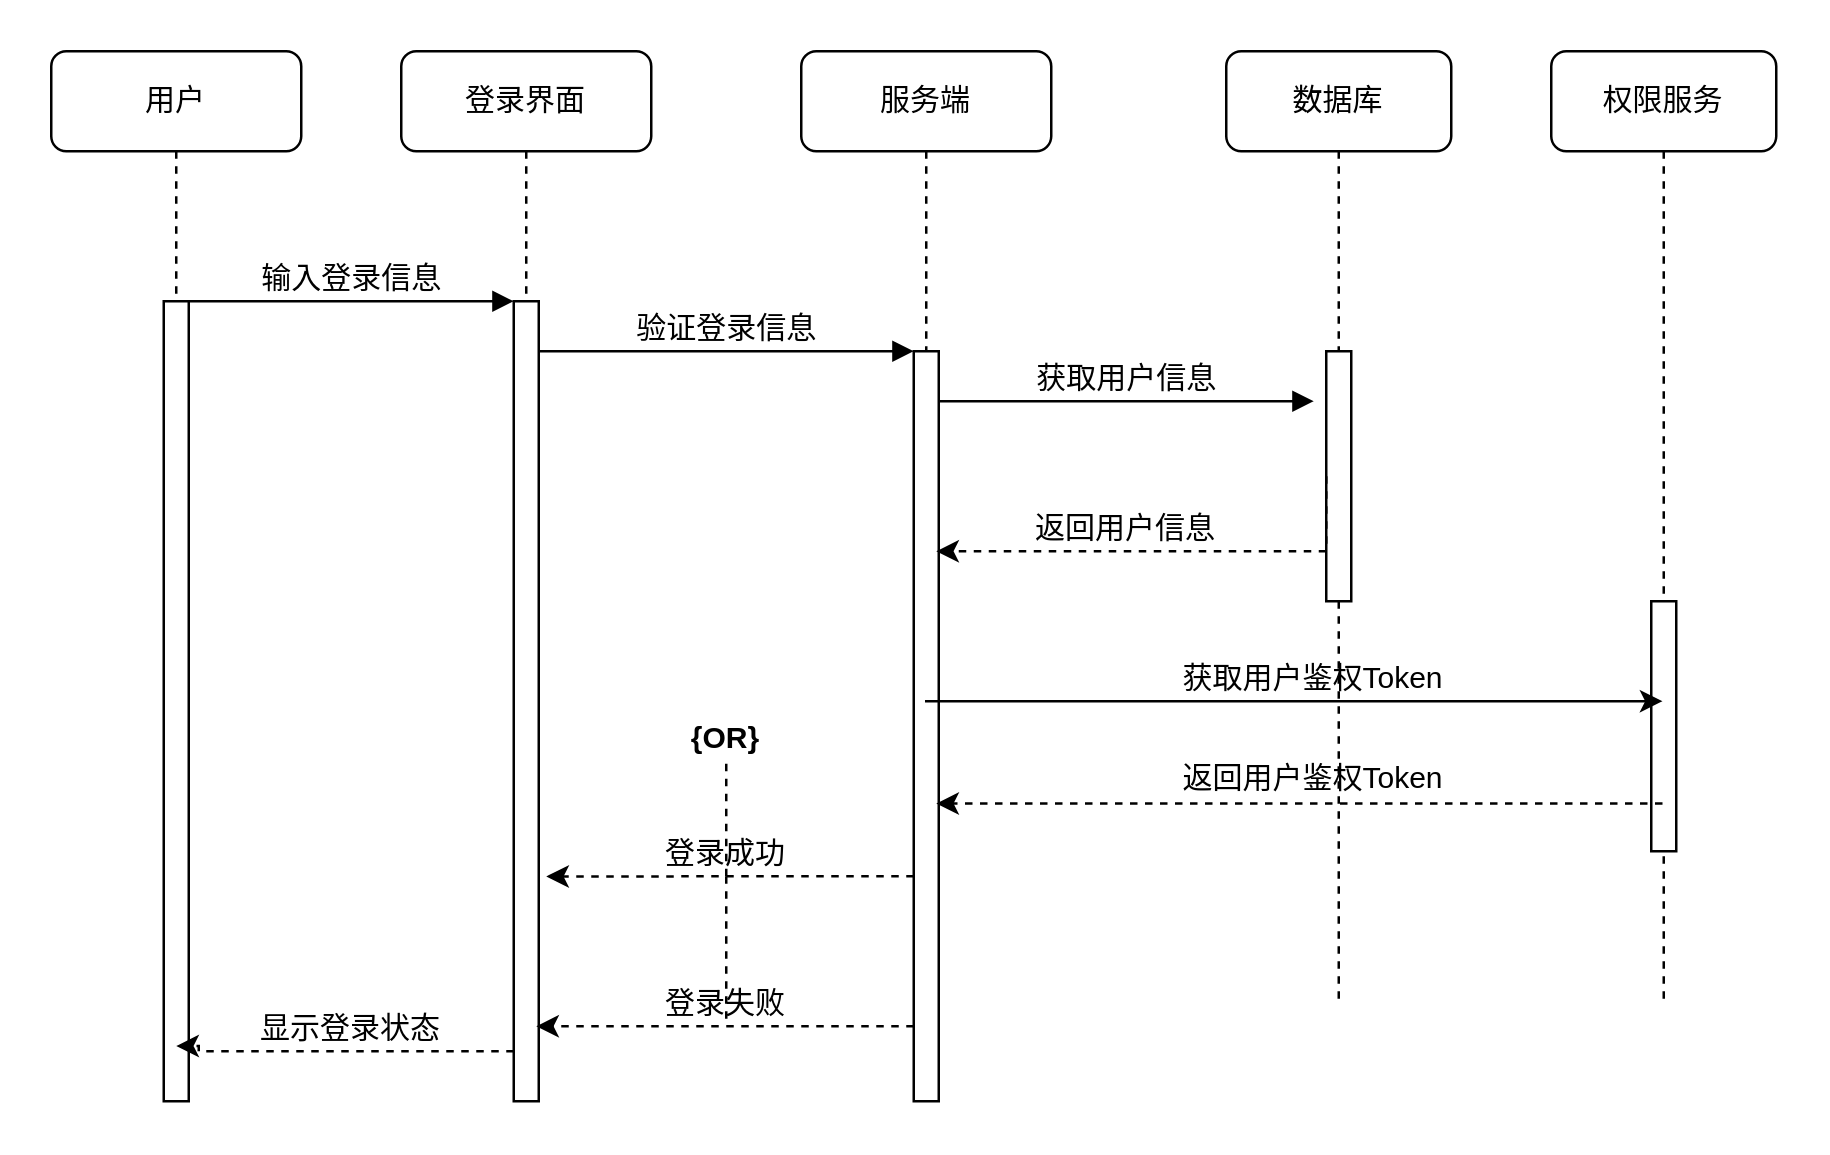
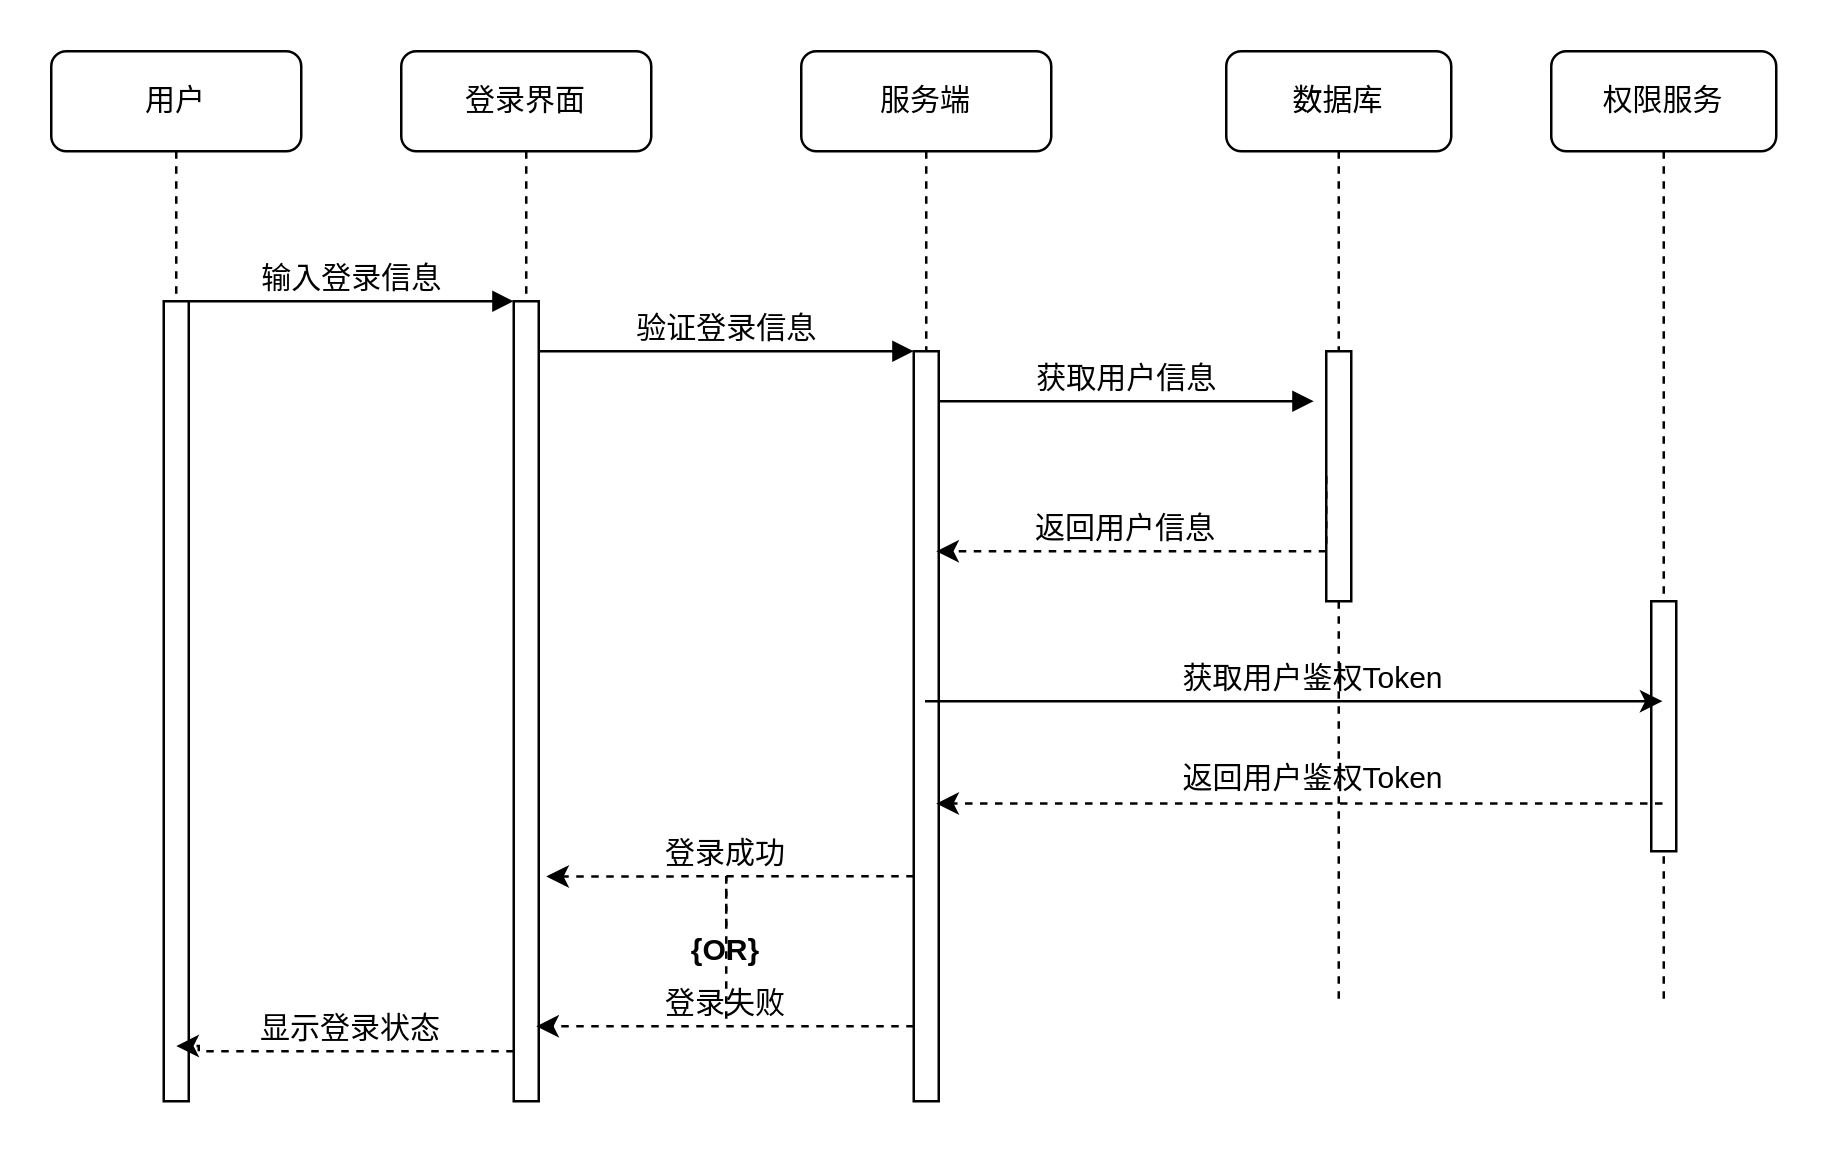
(726, 739) -> (726, 951)
